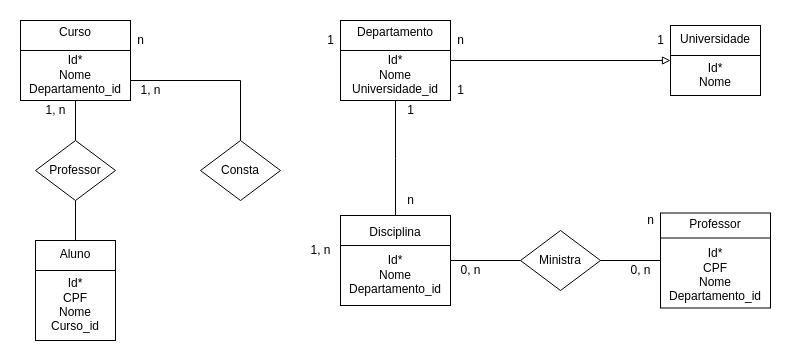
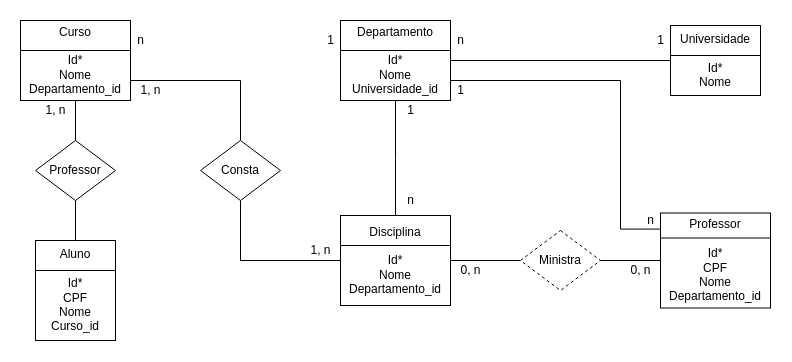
(661, 61) -> (664, 61)
none -> (621, 90)
none -> (261, 261)
(561, 261) -> (561, 261)
